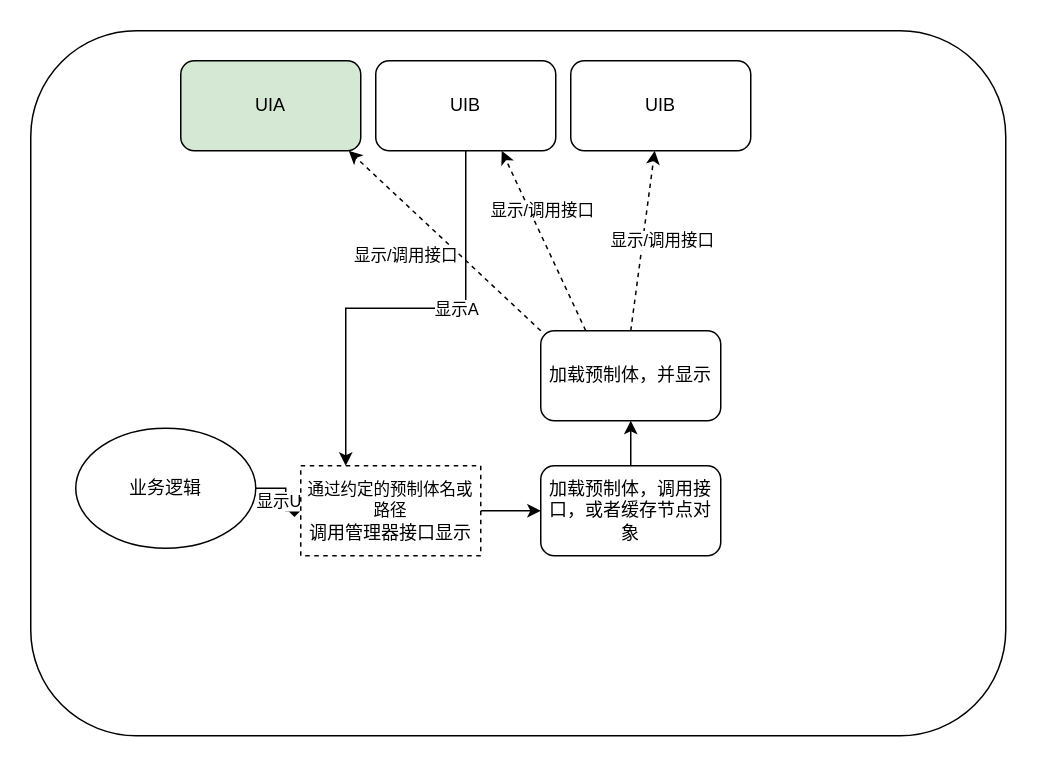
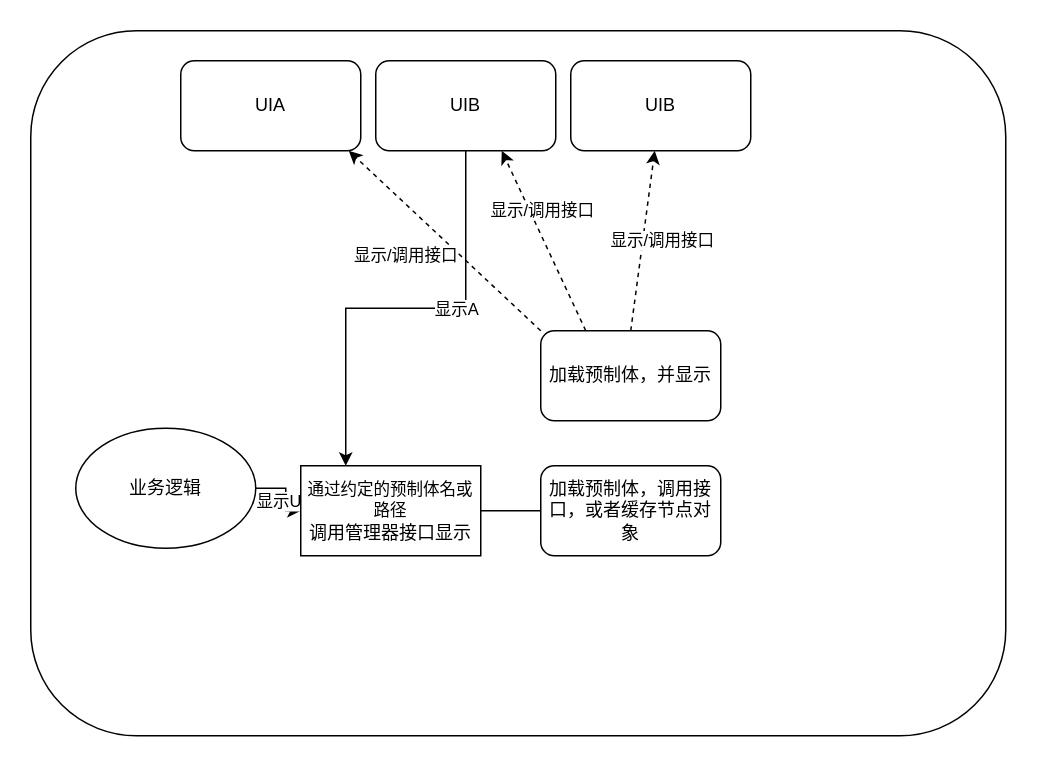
(271, 106) -> (271, 106)
(631, 438) -> none
(288, 511) -> (289, 511)
(391, 511) -> (391, 511)
(529, 511) -> (533, 511)
